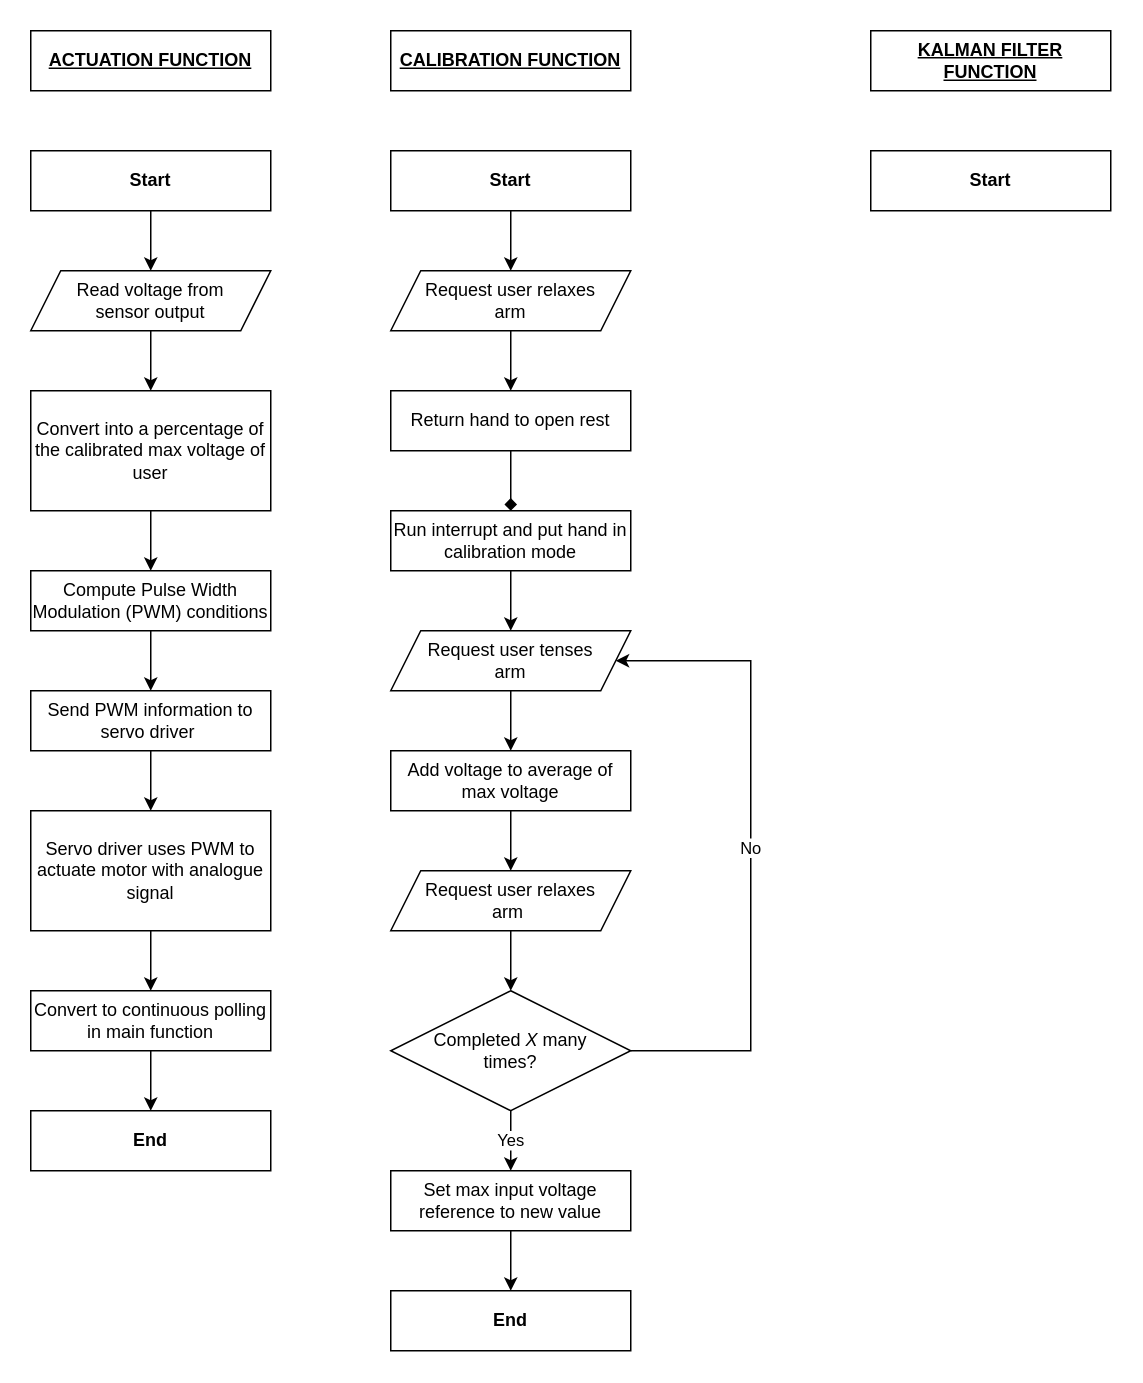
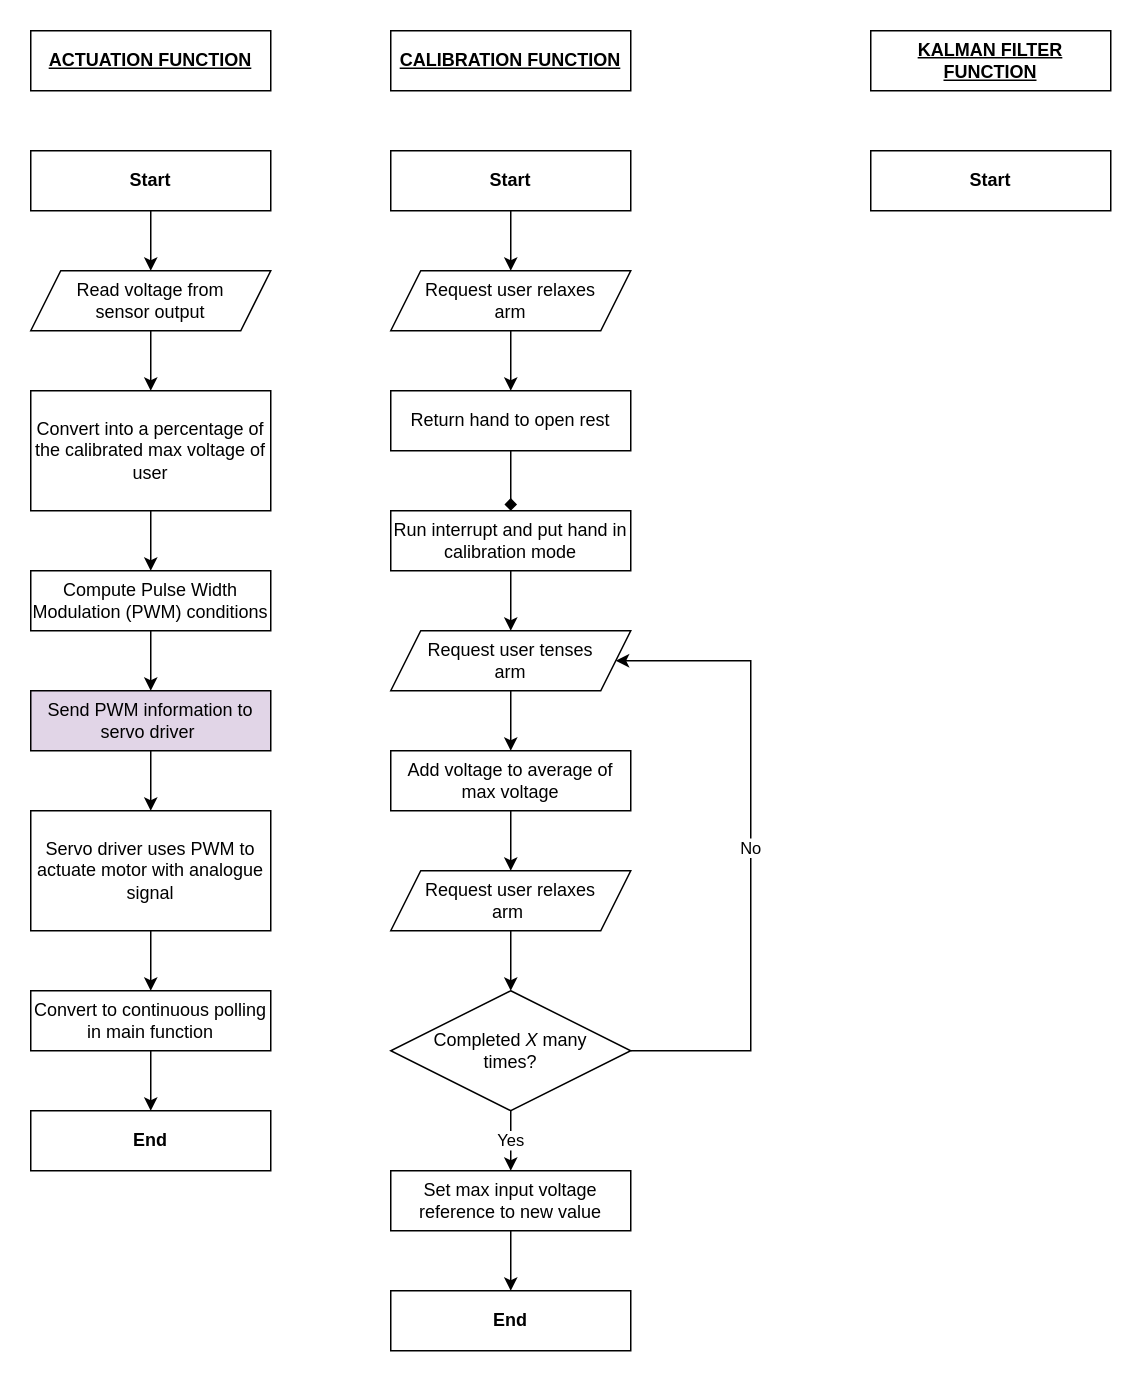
(151, 721) -> (151, 721)
